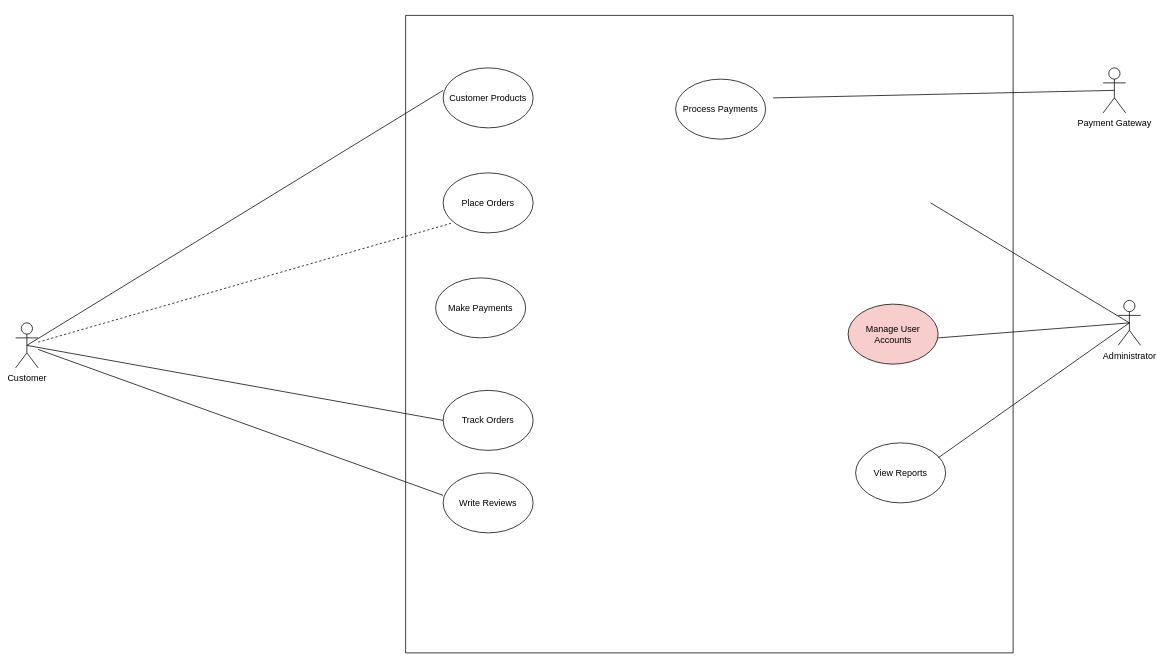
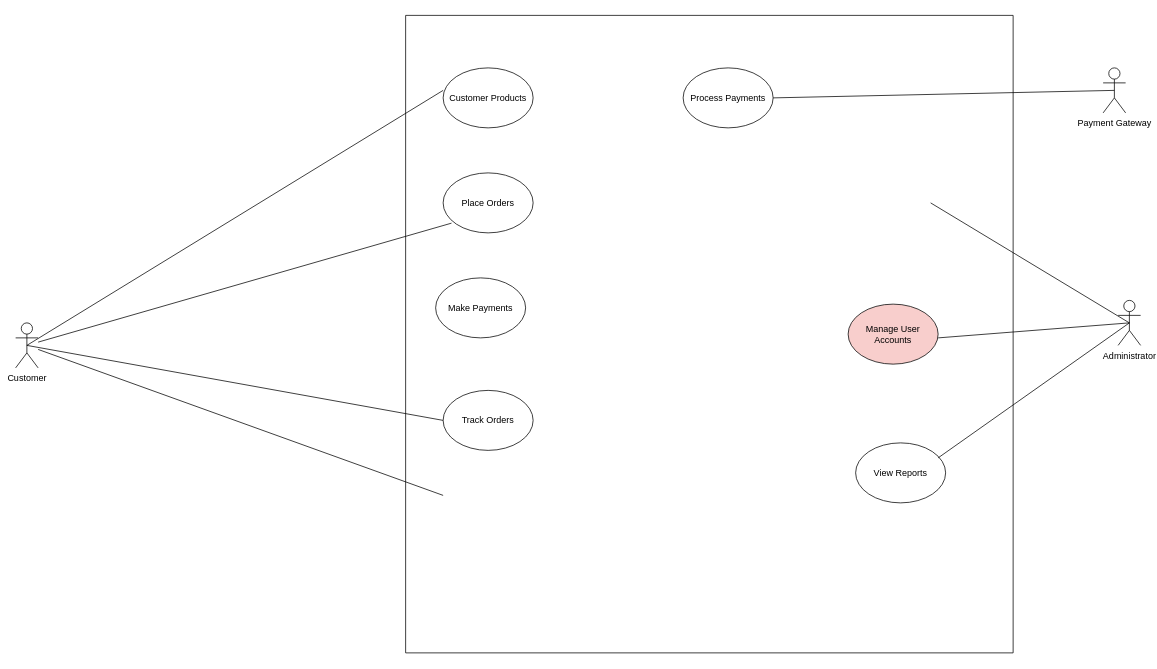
(720, 109) -> (728, 98)
(244, 283) -> (244, 283)
(488, 503) -> none
